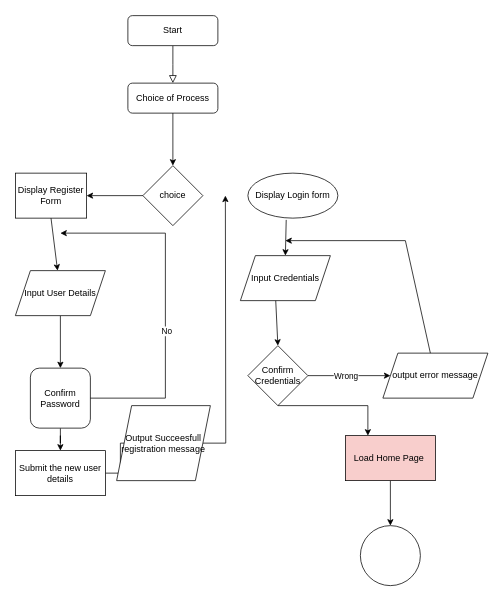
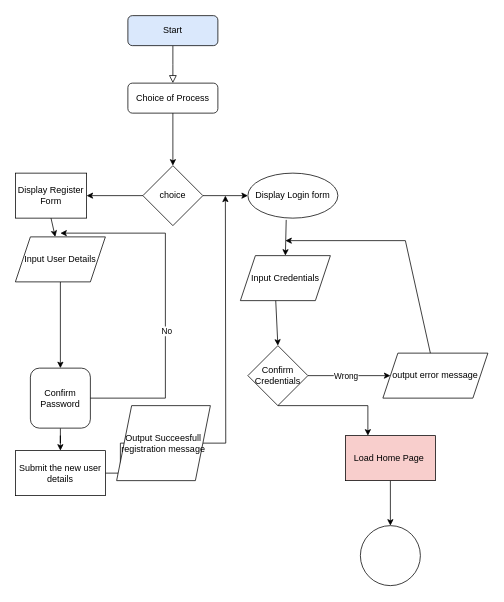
(173, 30) -> (173, 30)
none -> (223, 195)
(60, 293) -> (60, 259)
